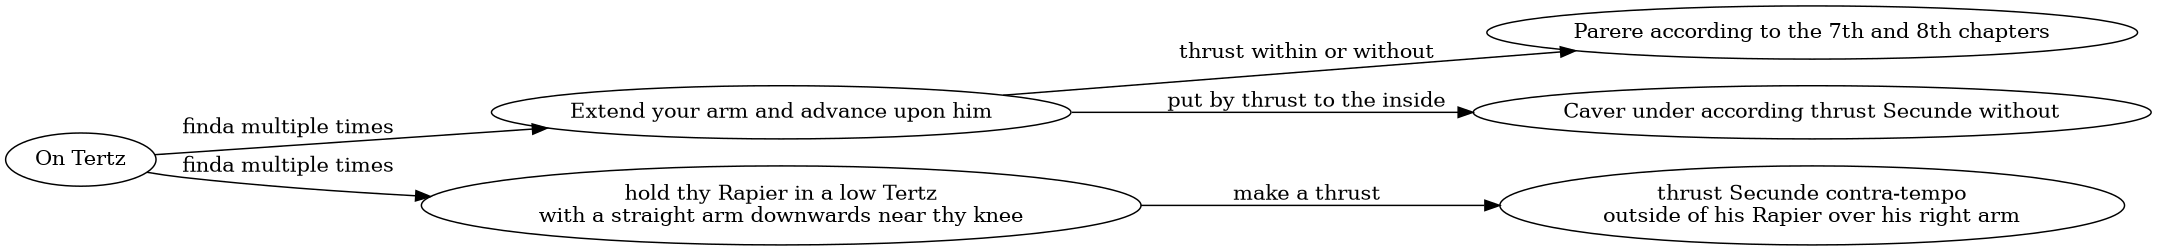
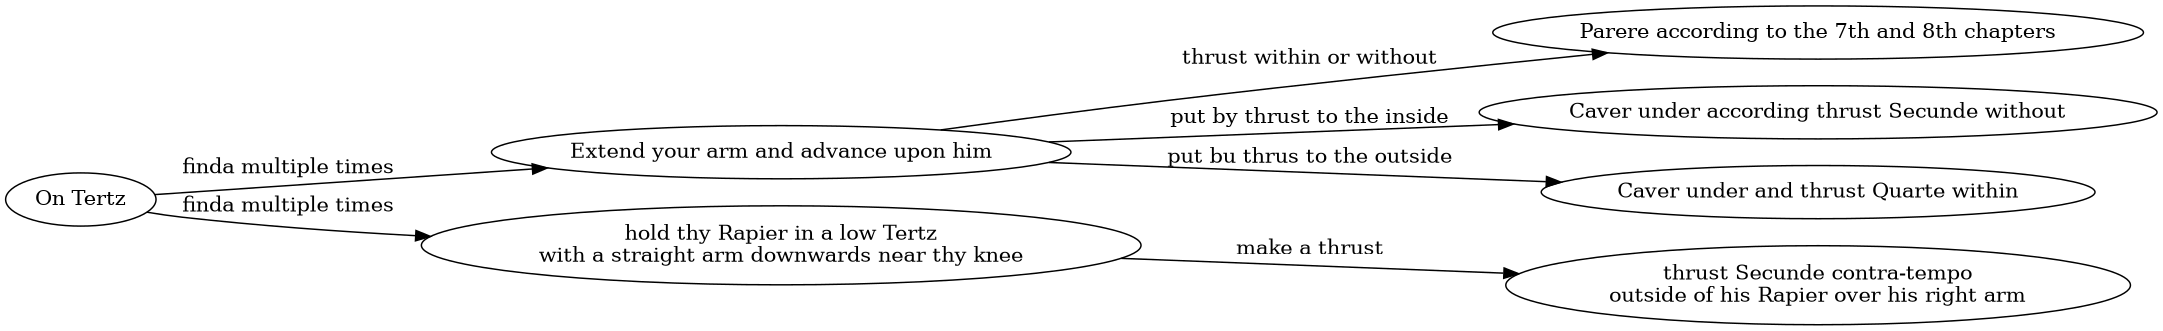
none -> (1818, 192)
